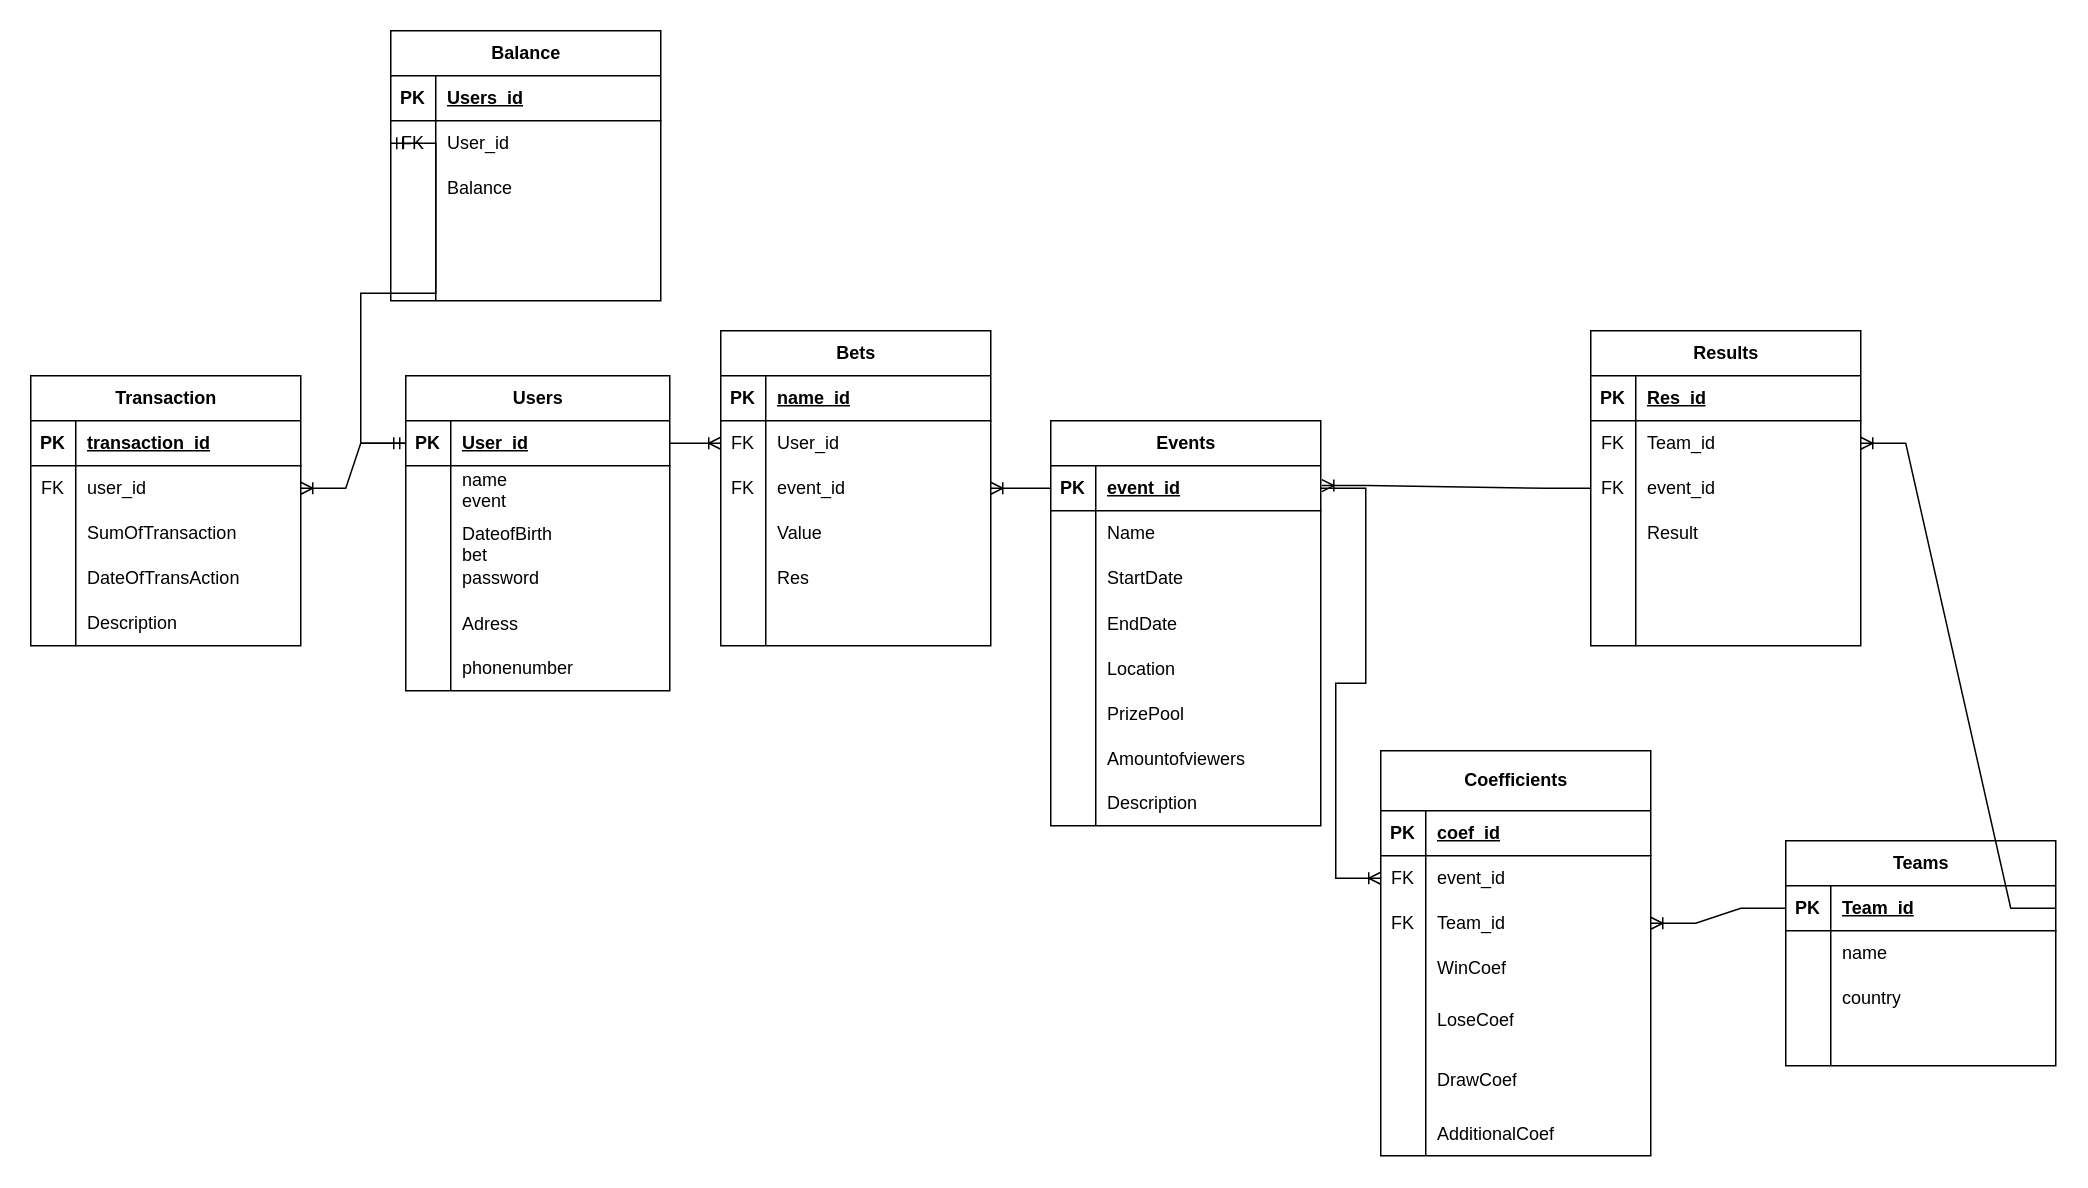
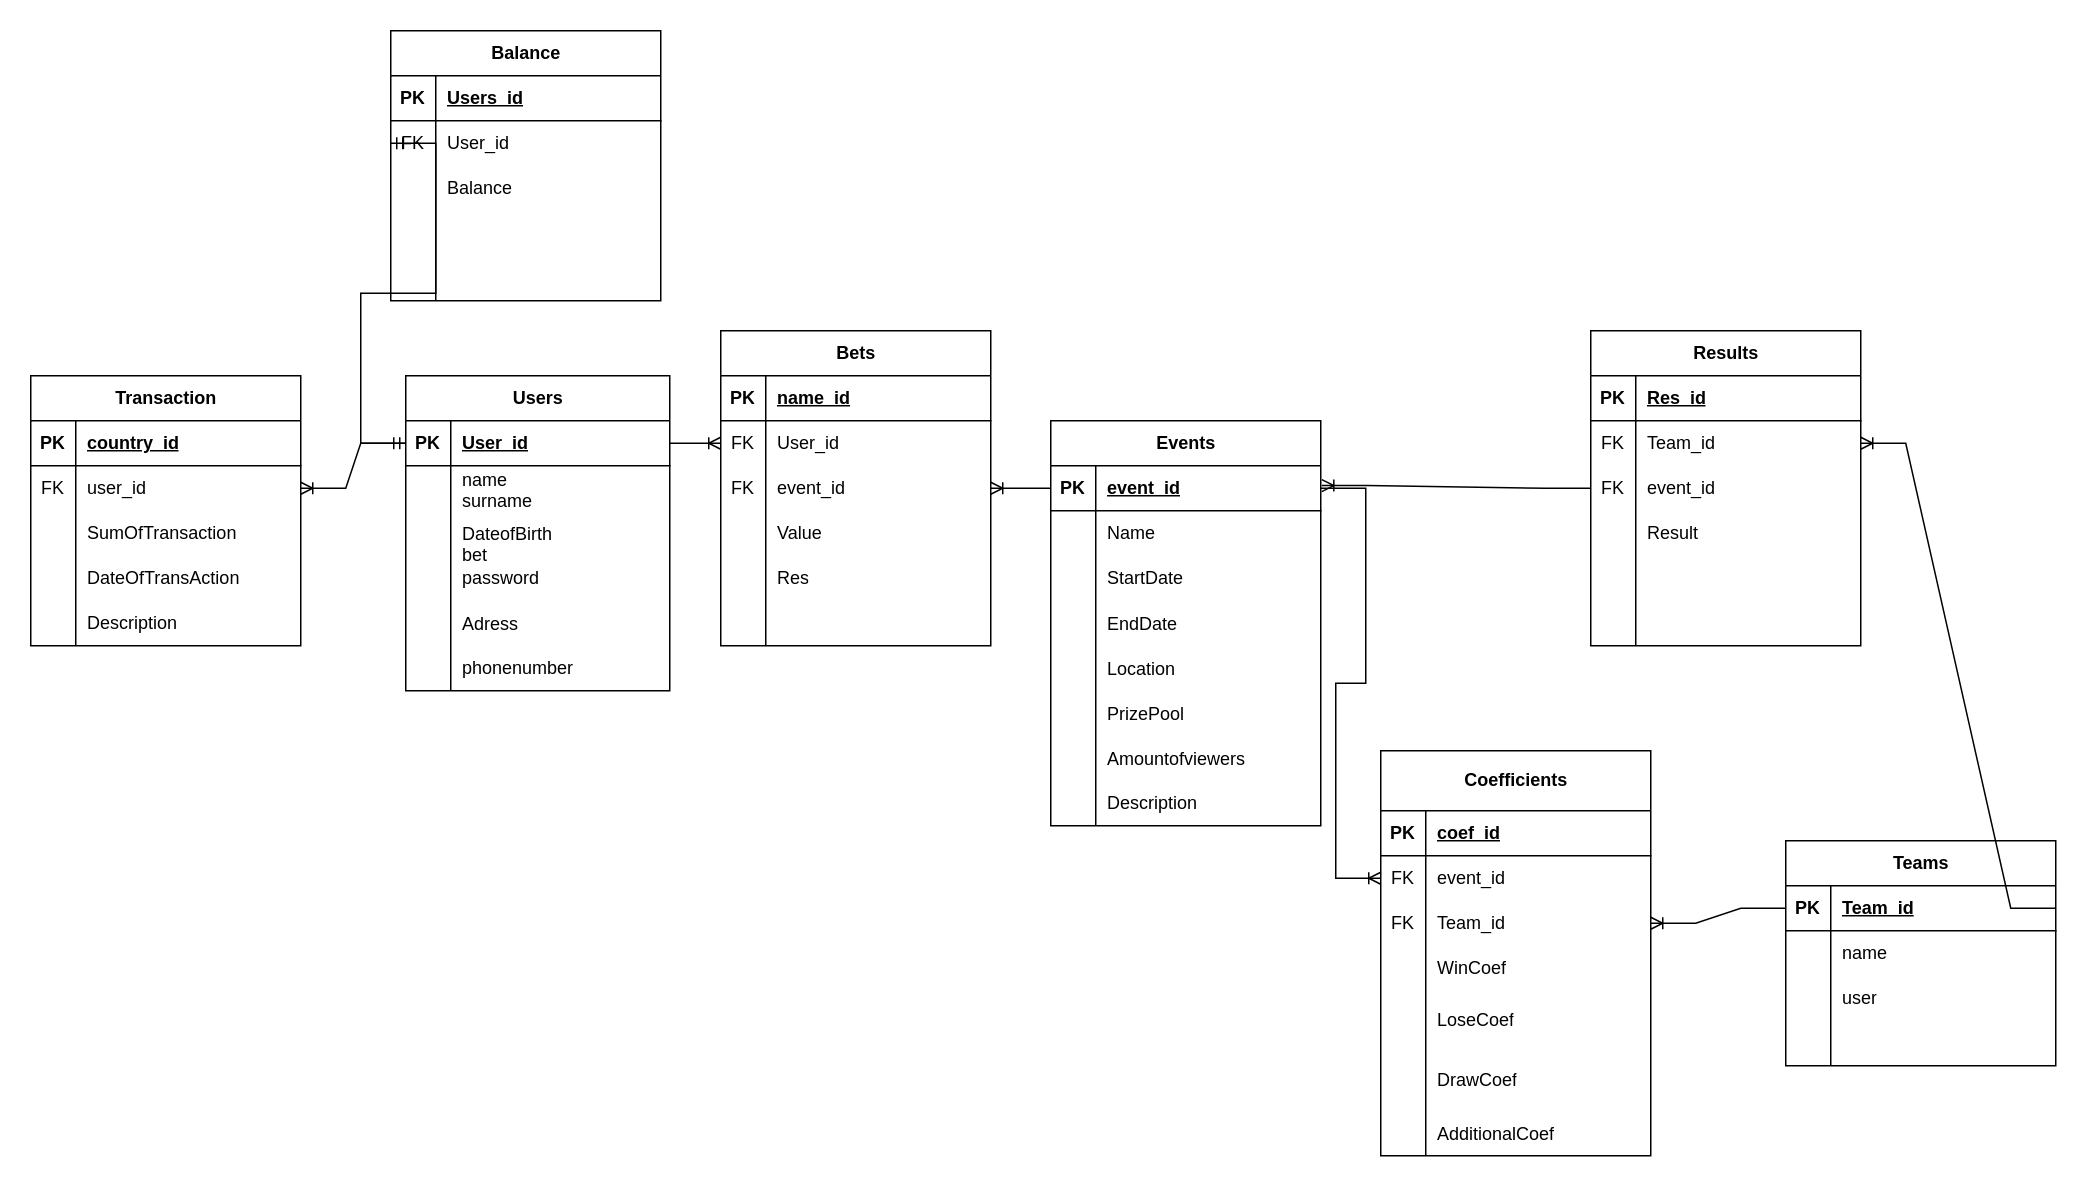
(154, 443) -> (136, 443)
(488, 488) -> (498, 488)
(1878, 998) -> (1863, 998)
